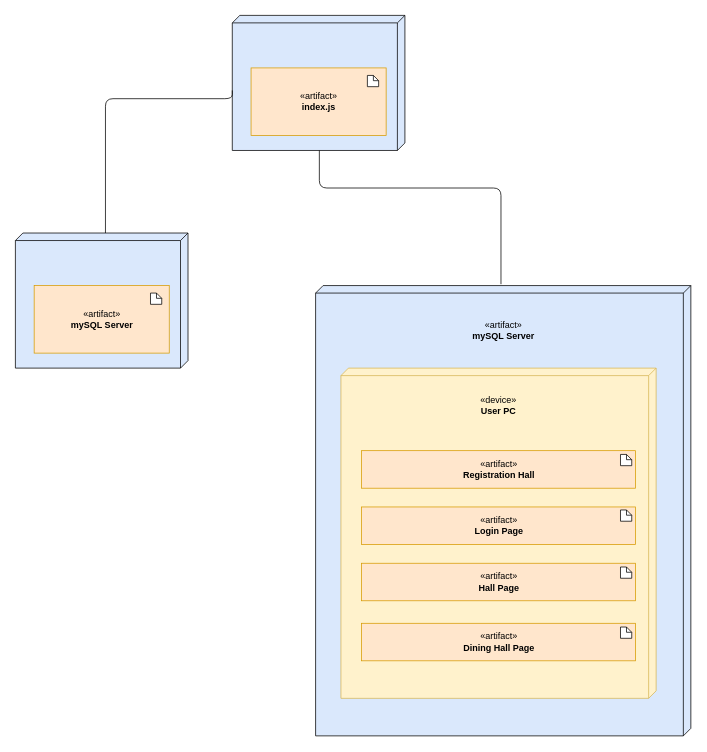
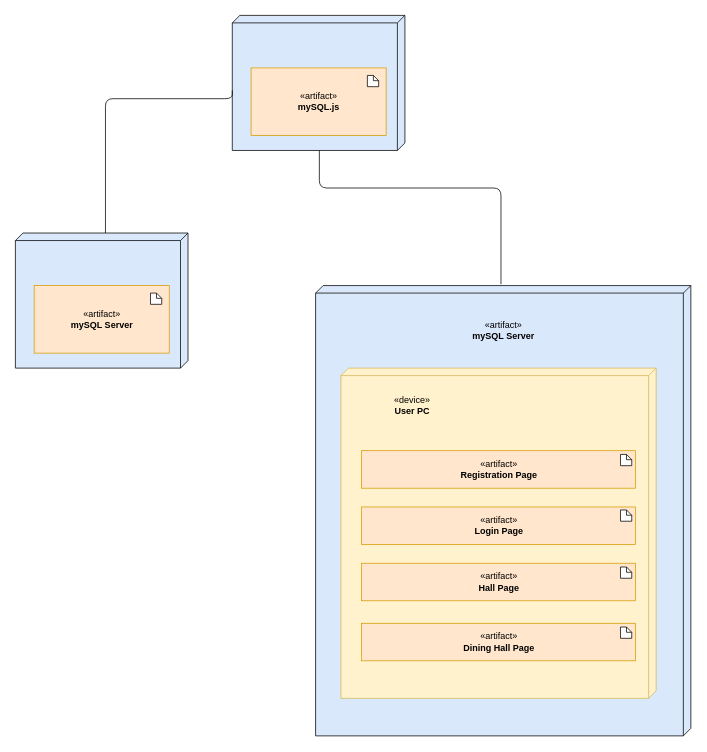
(319, 102) -> (319, 102)
(498, 405) -> (412, 405)
(499, 469) -> (499, 469)
